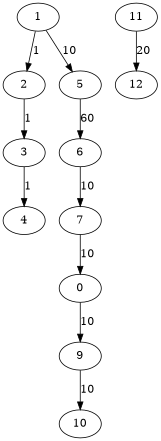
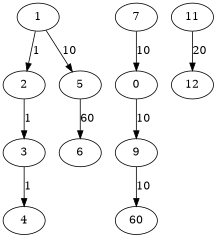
(80, 183) -> none
(80, 424) -> (136, 221)
